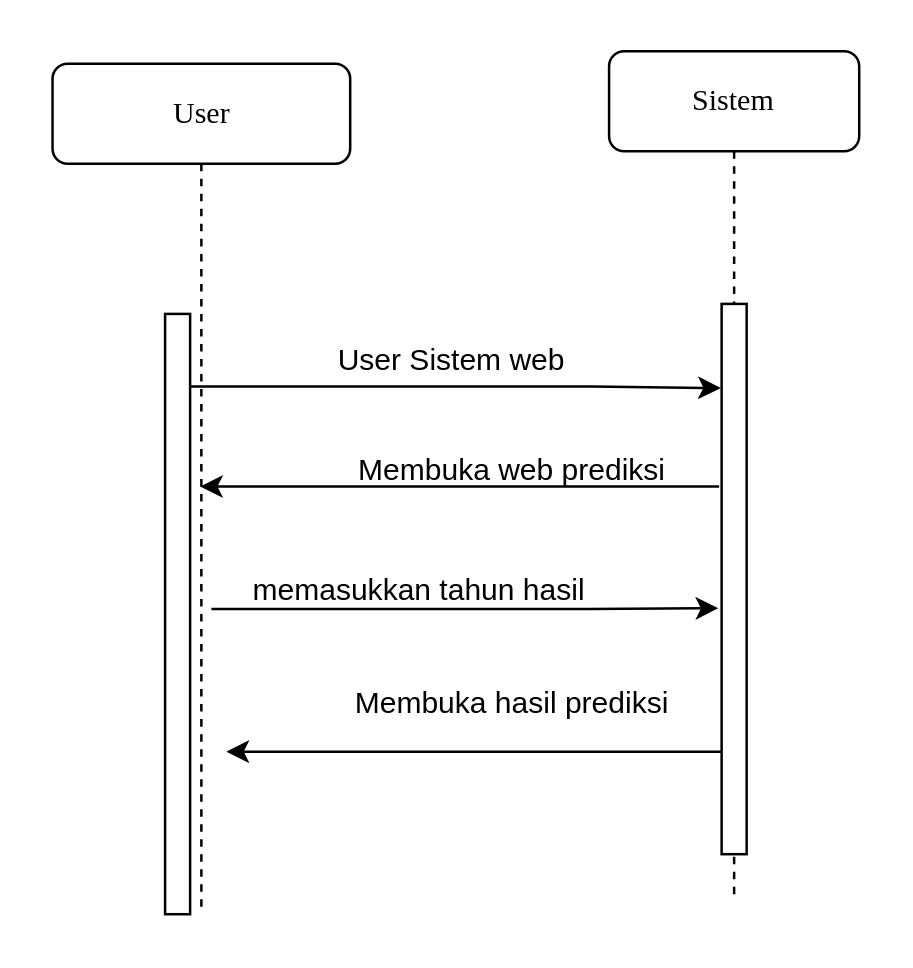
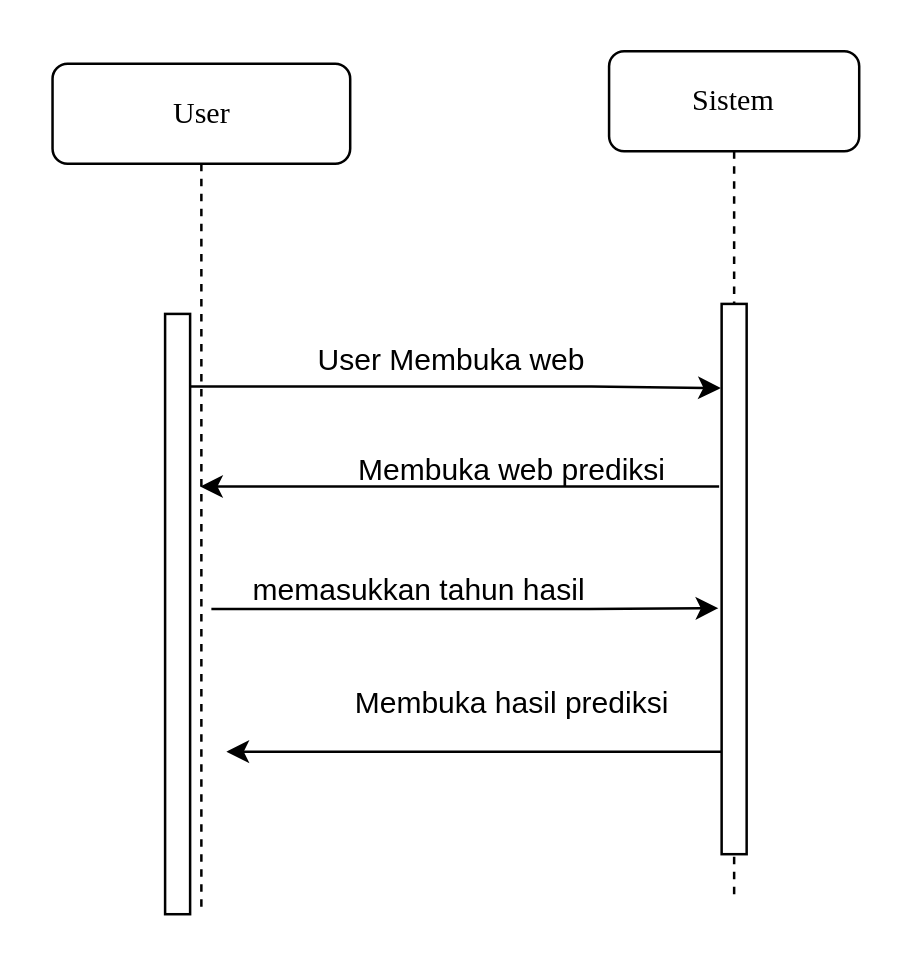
(456, 361) -> (456, 361)
